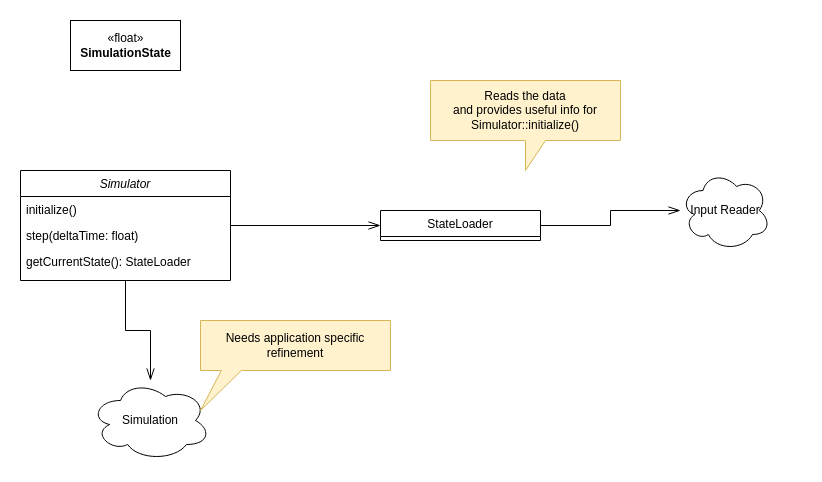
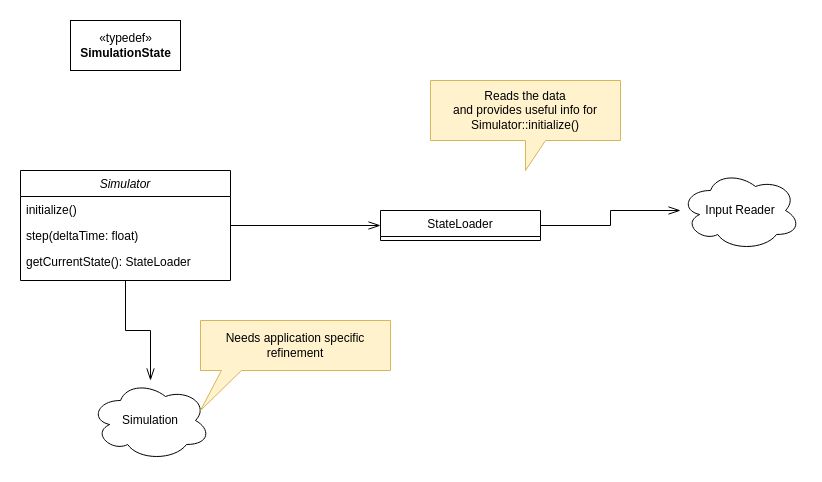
(126, 46) -> (126, 46)
(726, 211) -> (741, 211)
